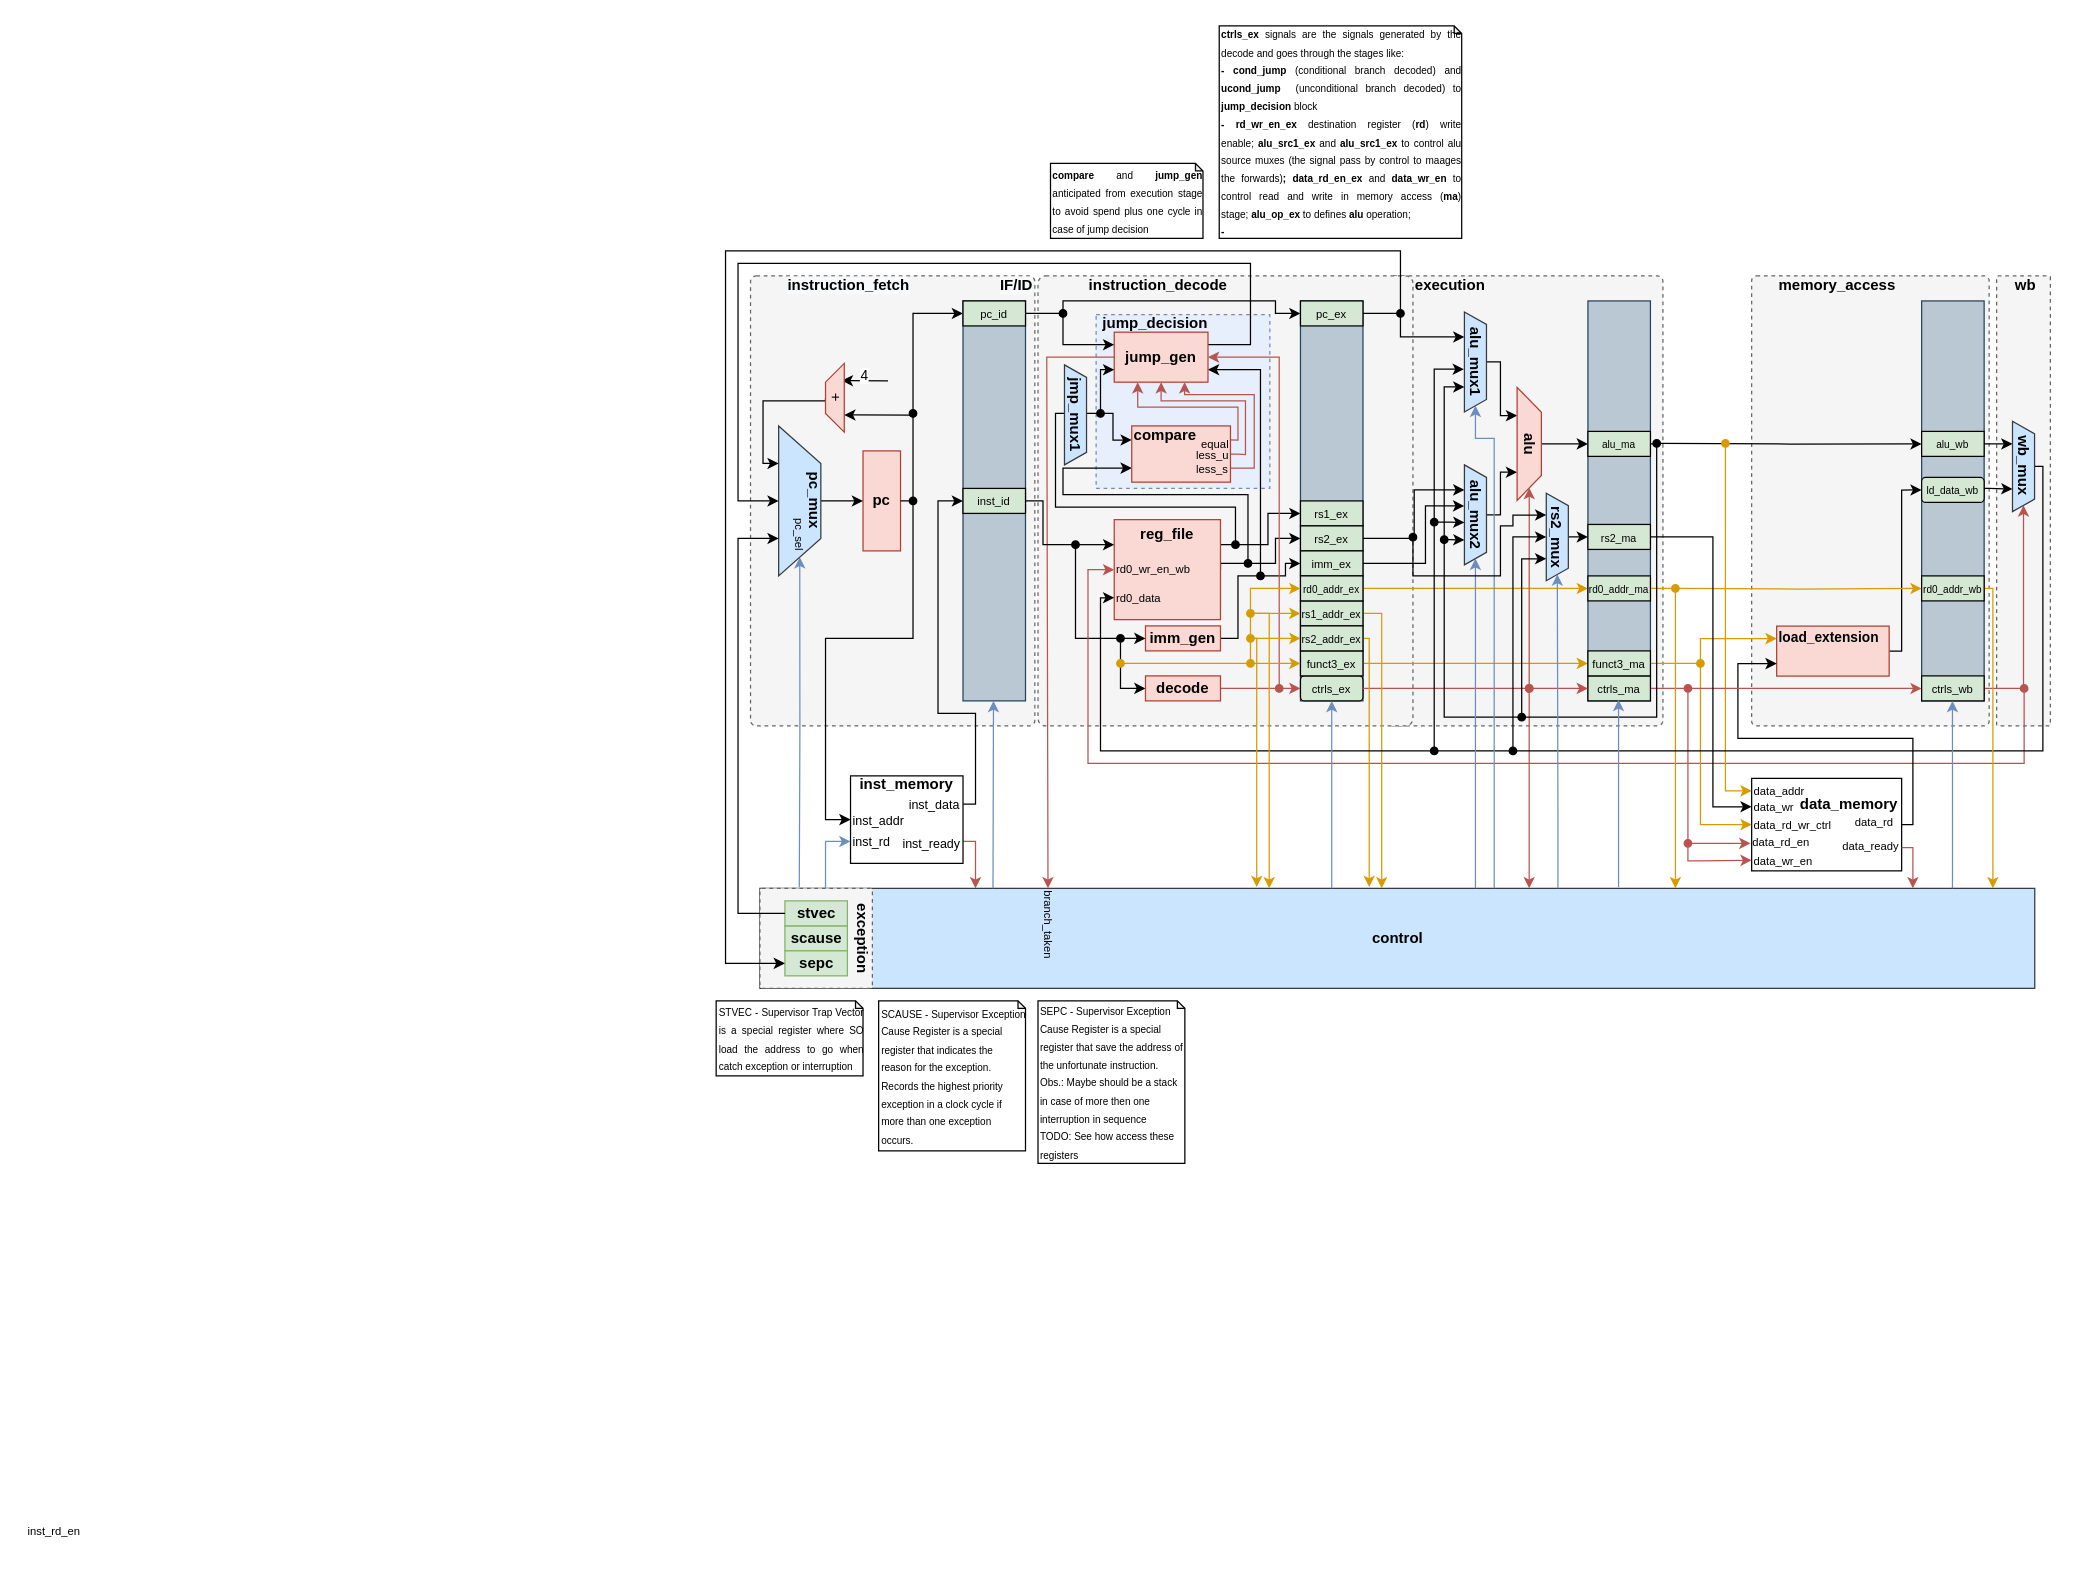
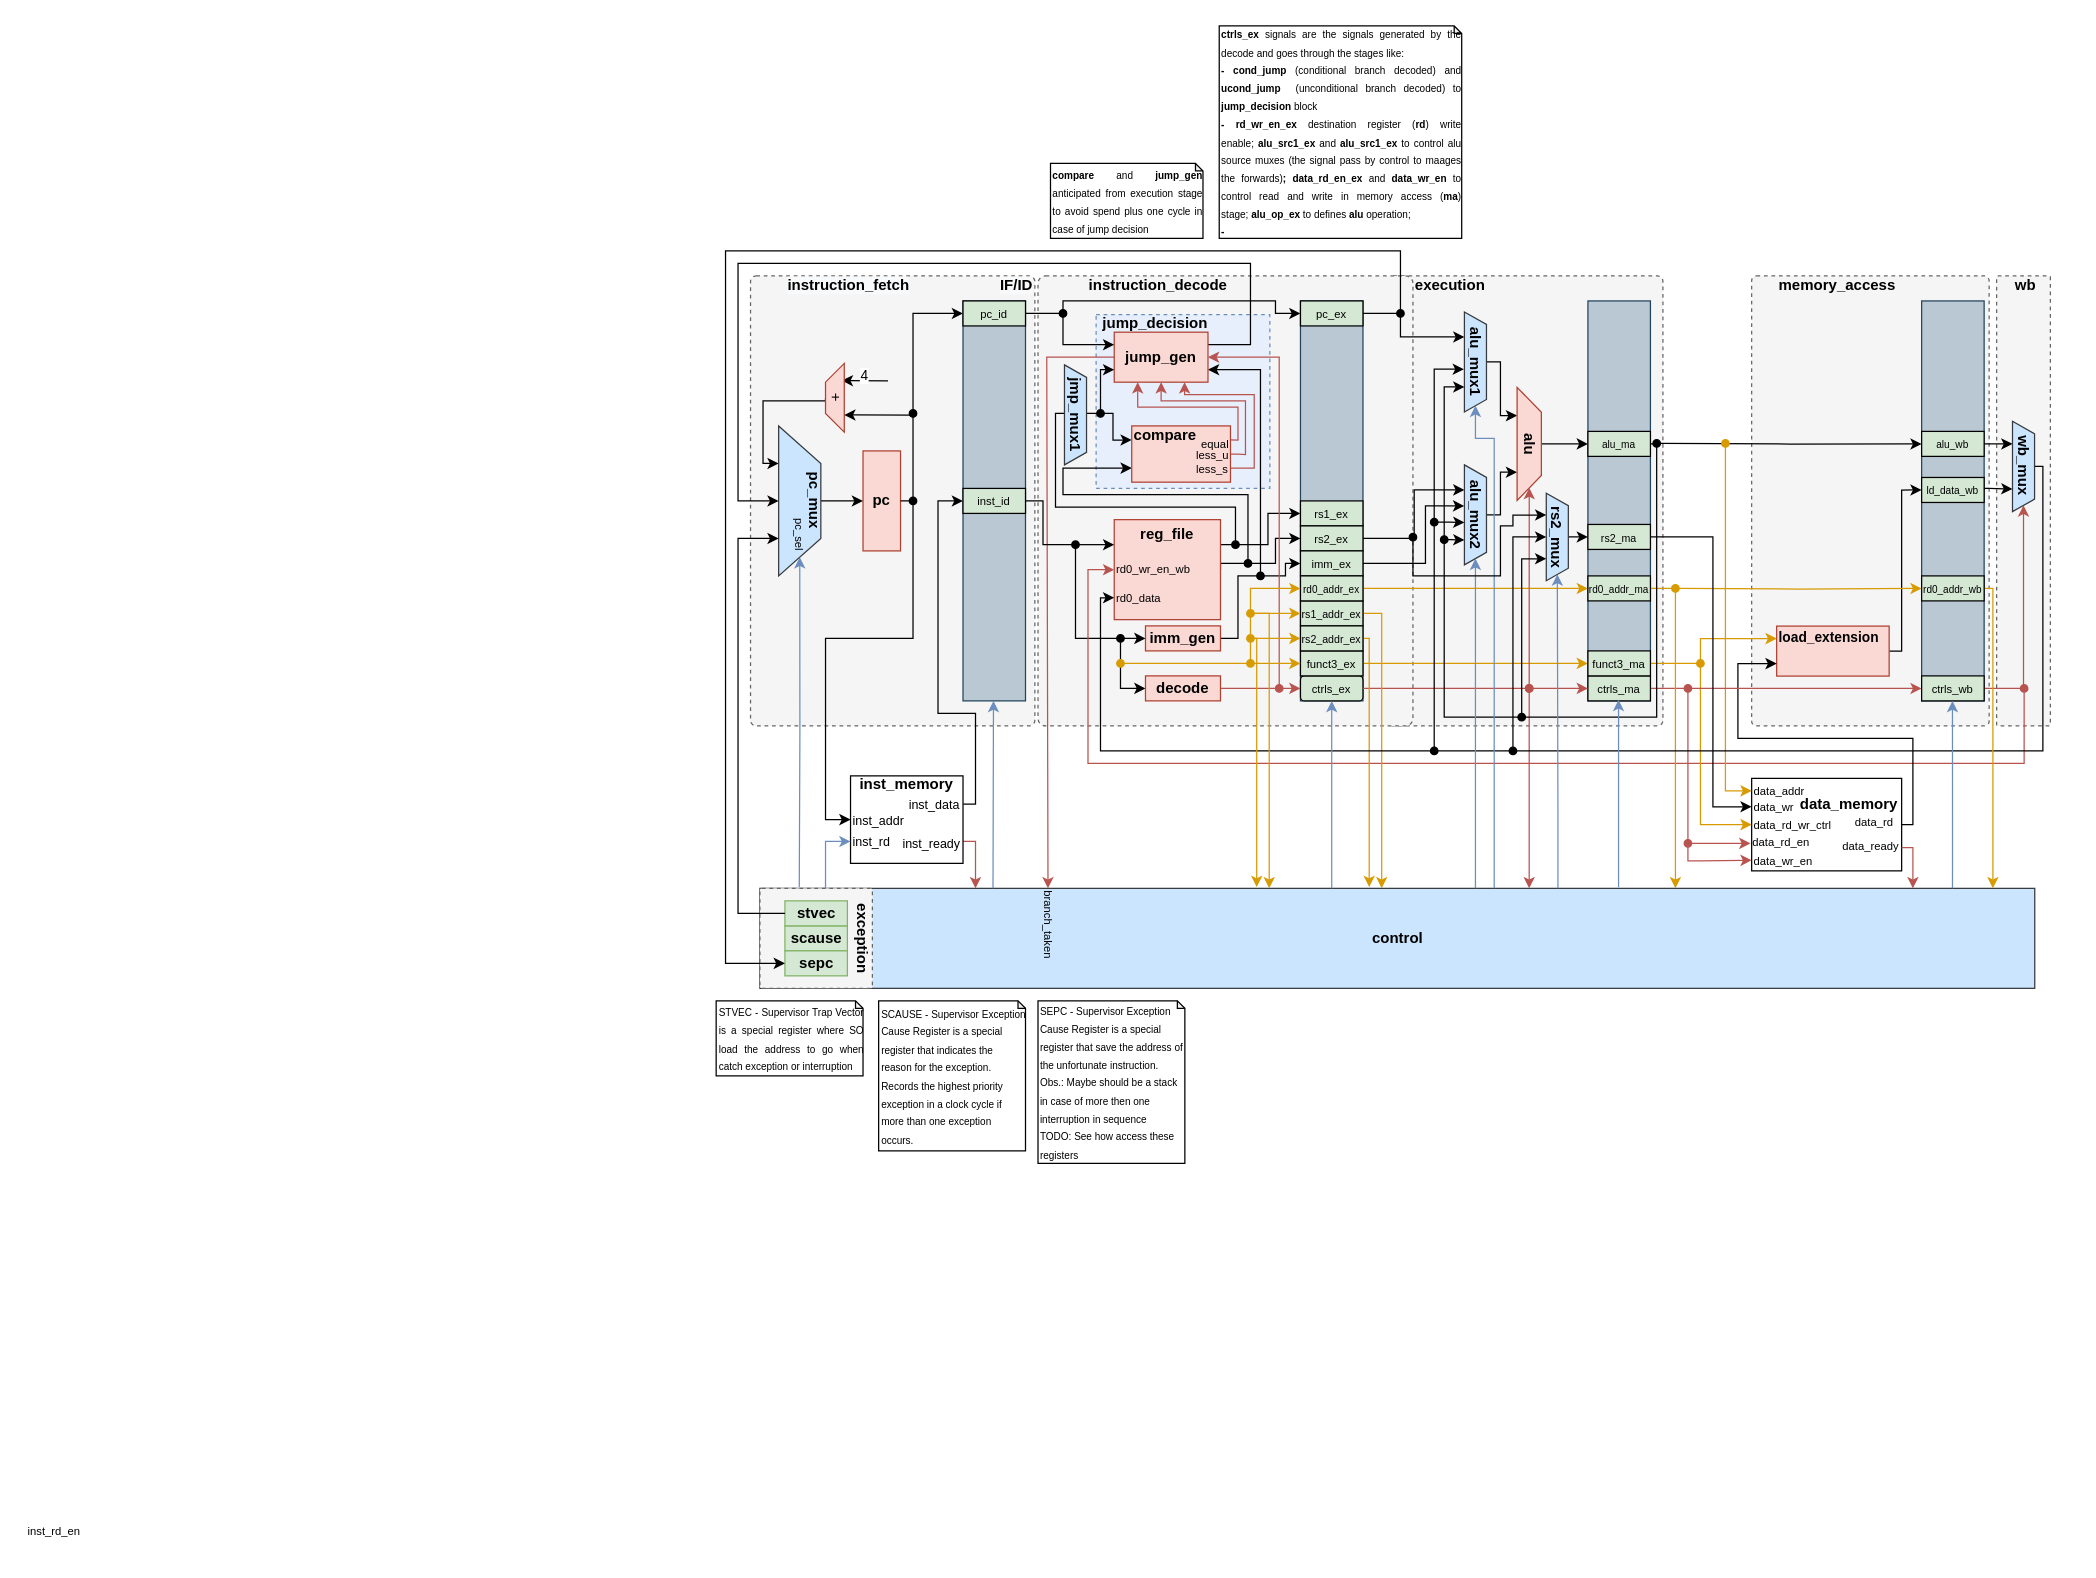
(1953, 490) -> (1953, 490)
